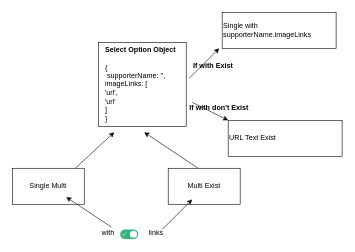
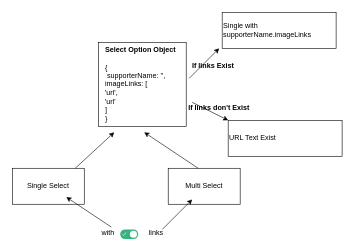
(213, 66) -> (213, 66)
(219, 108) -> (219, 108)
(48, 186) -> (48, 186)
(204, 186) -> (204, 186)
